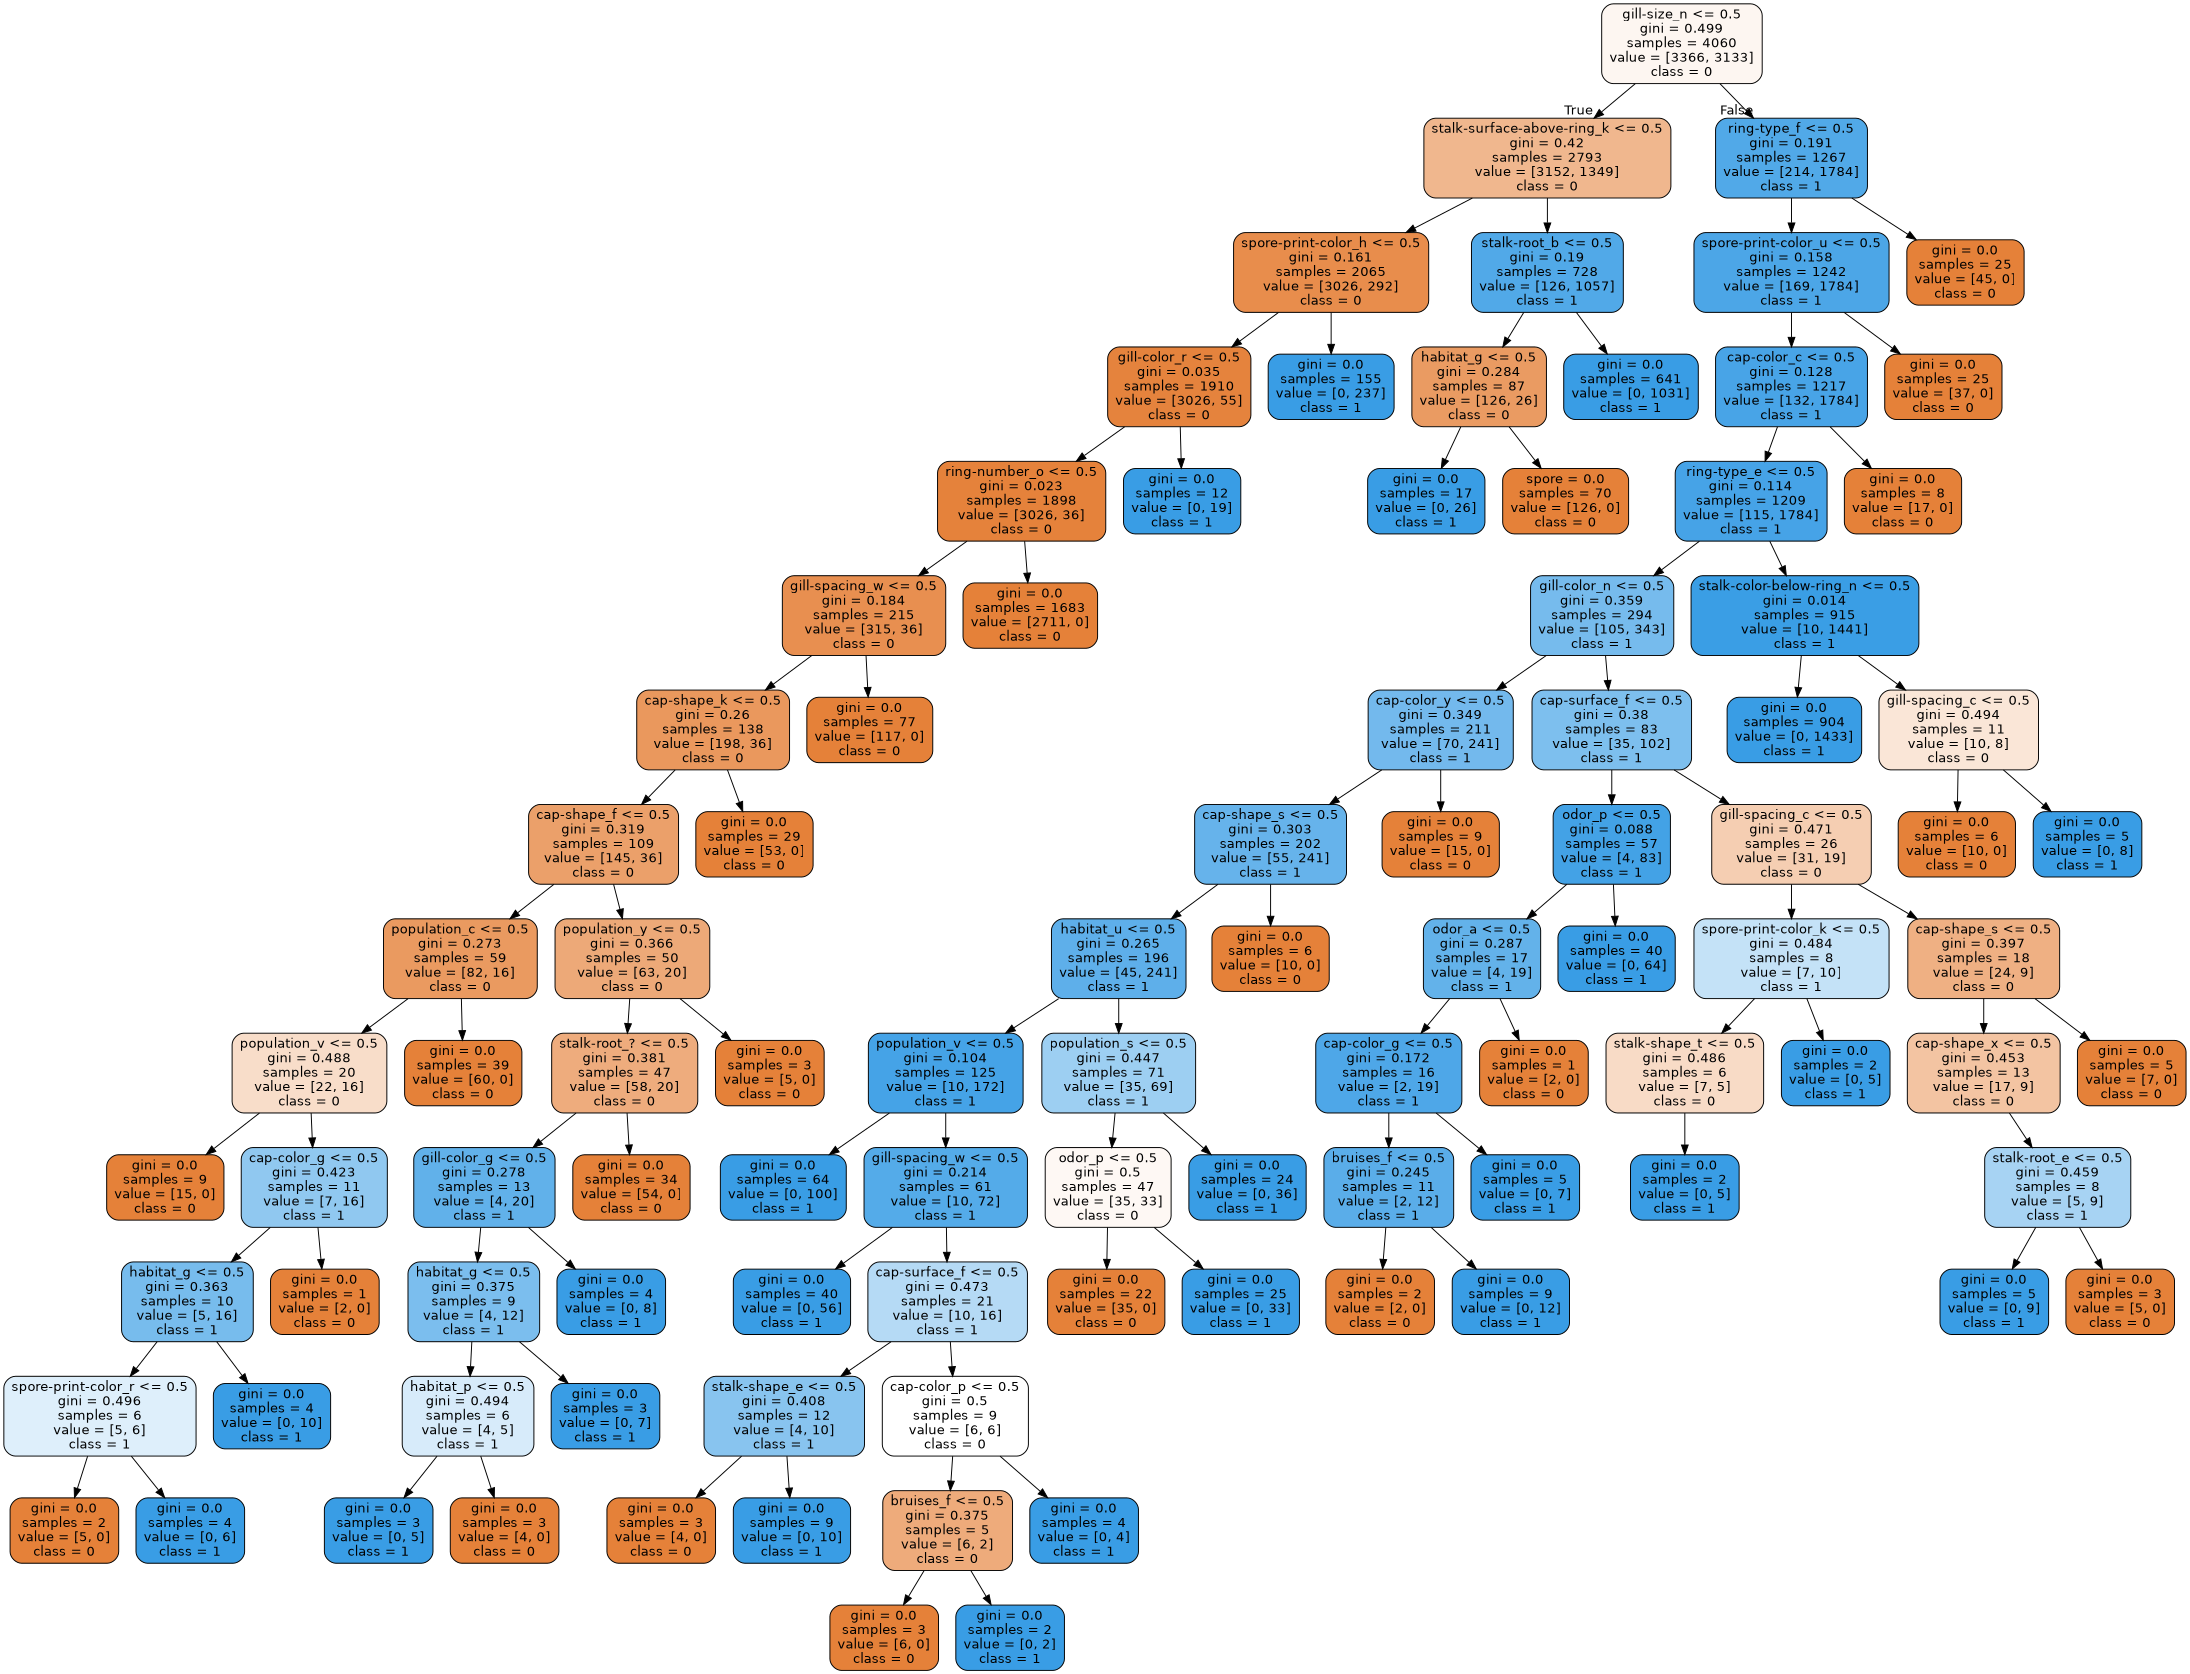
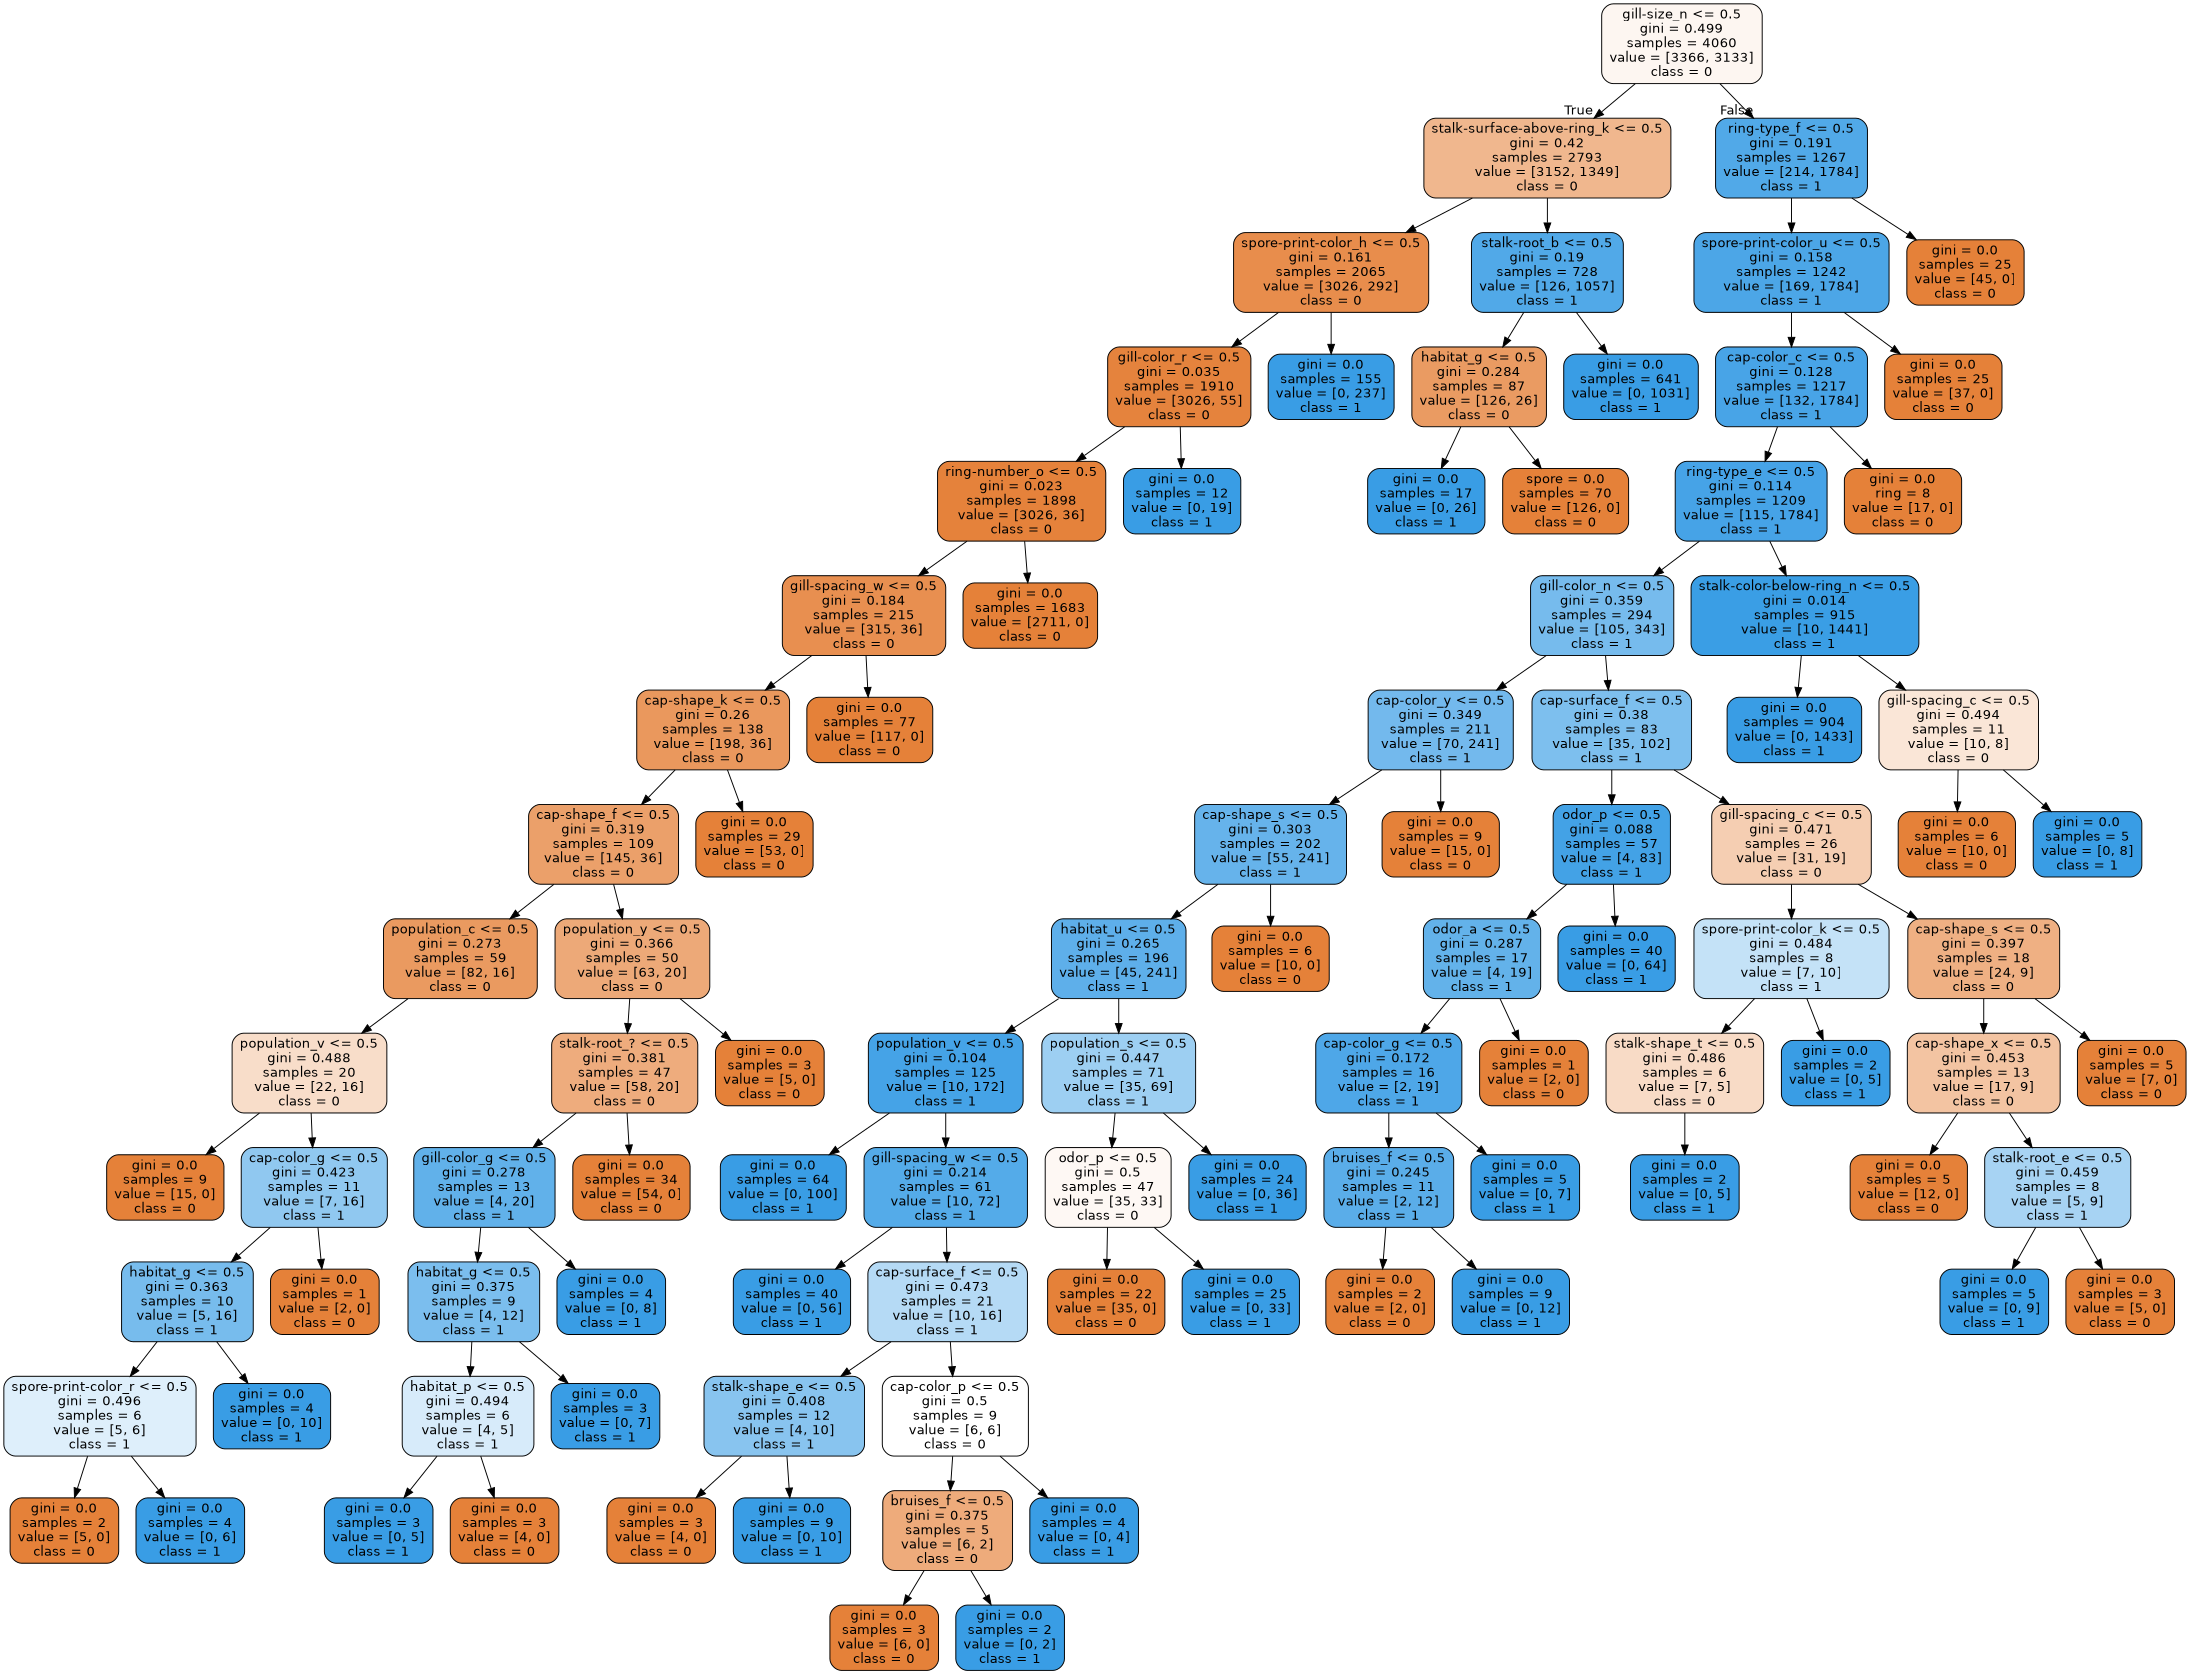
(1903, 501) -> (1903, 501)
(463, 1073) -> none
none -> (1909, 1187)
